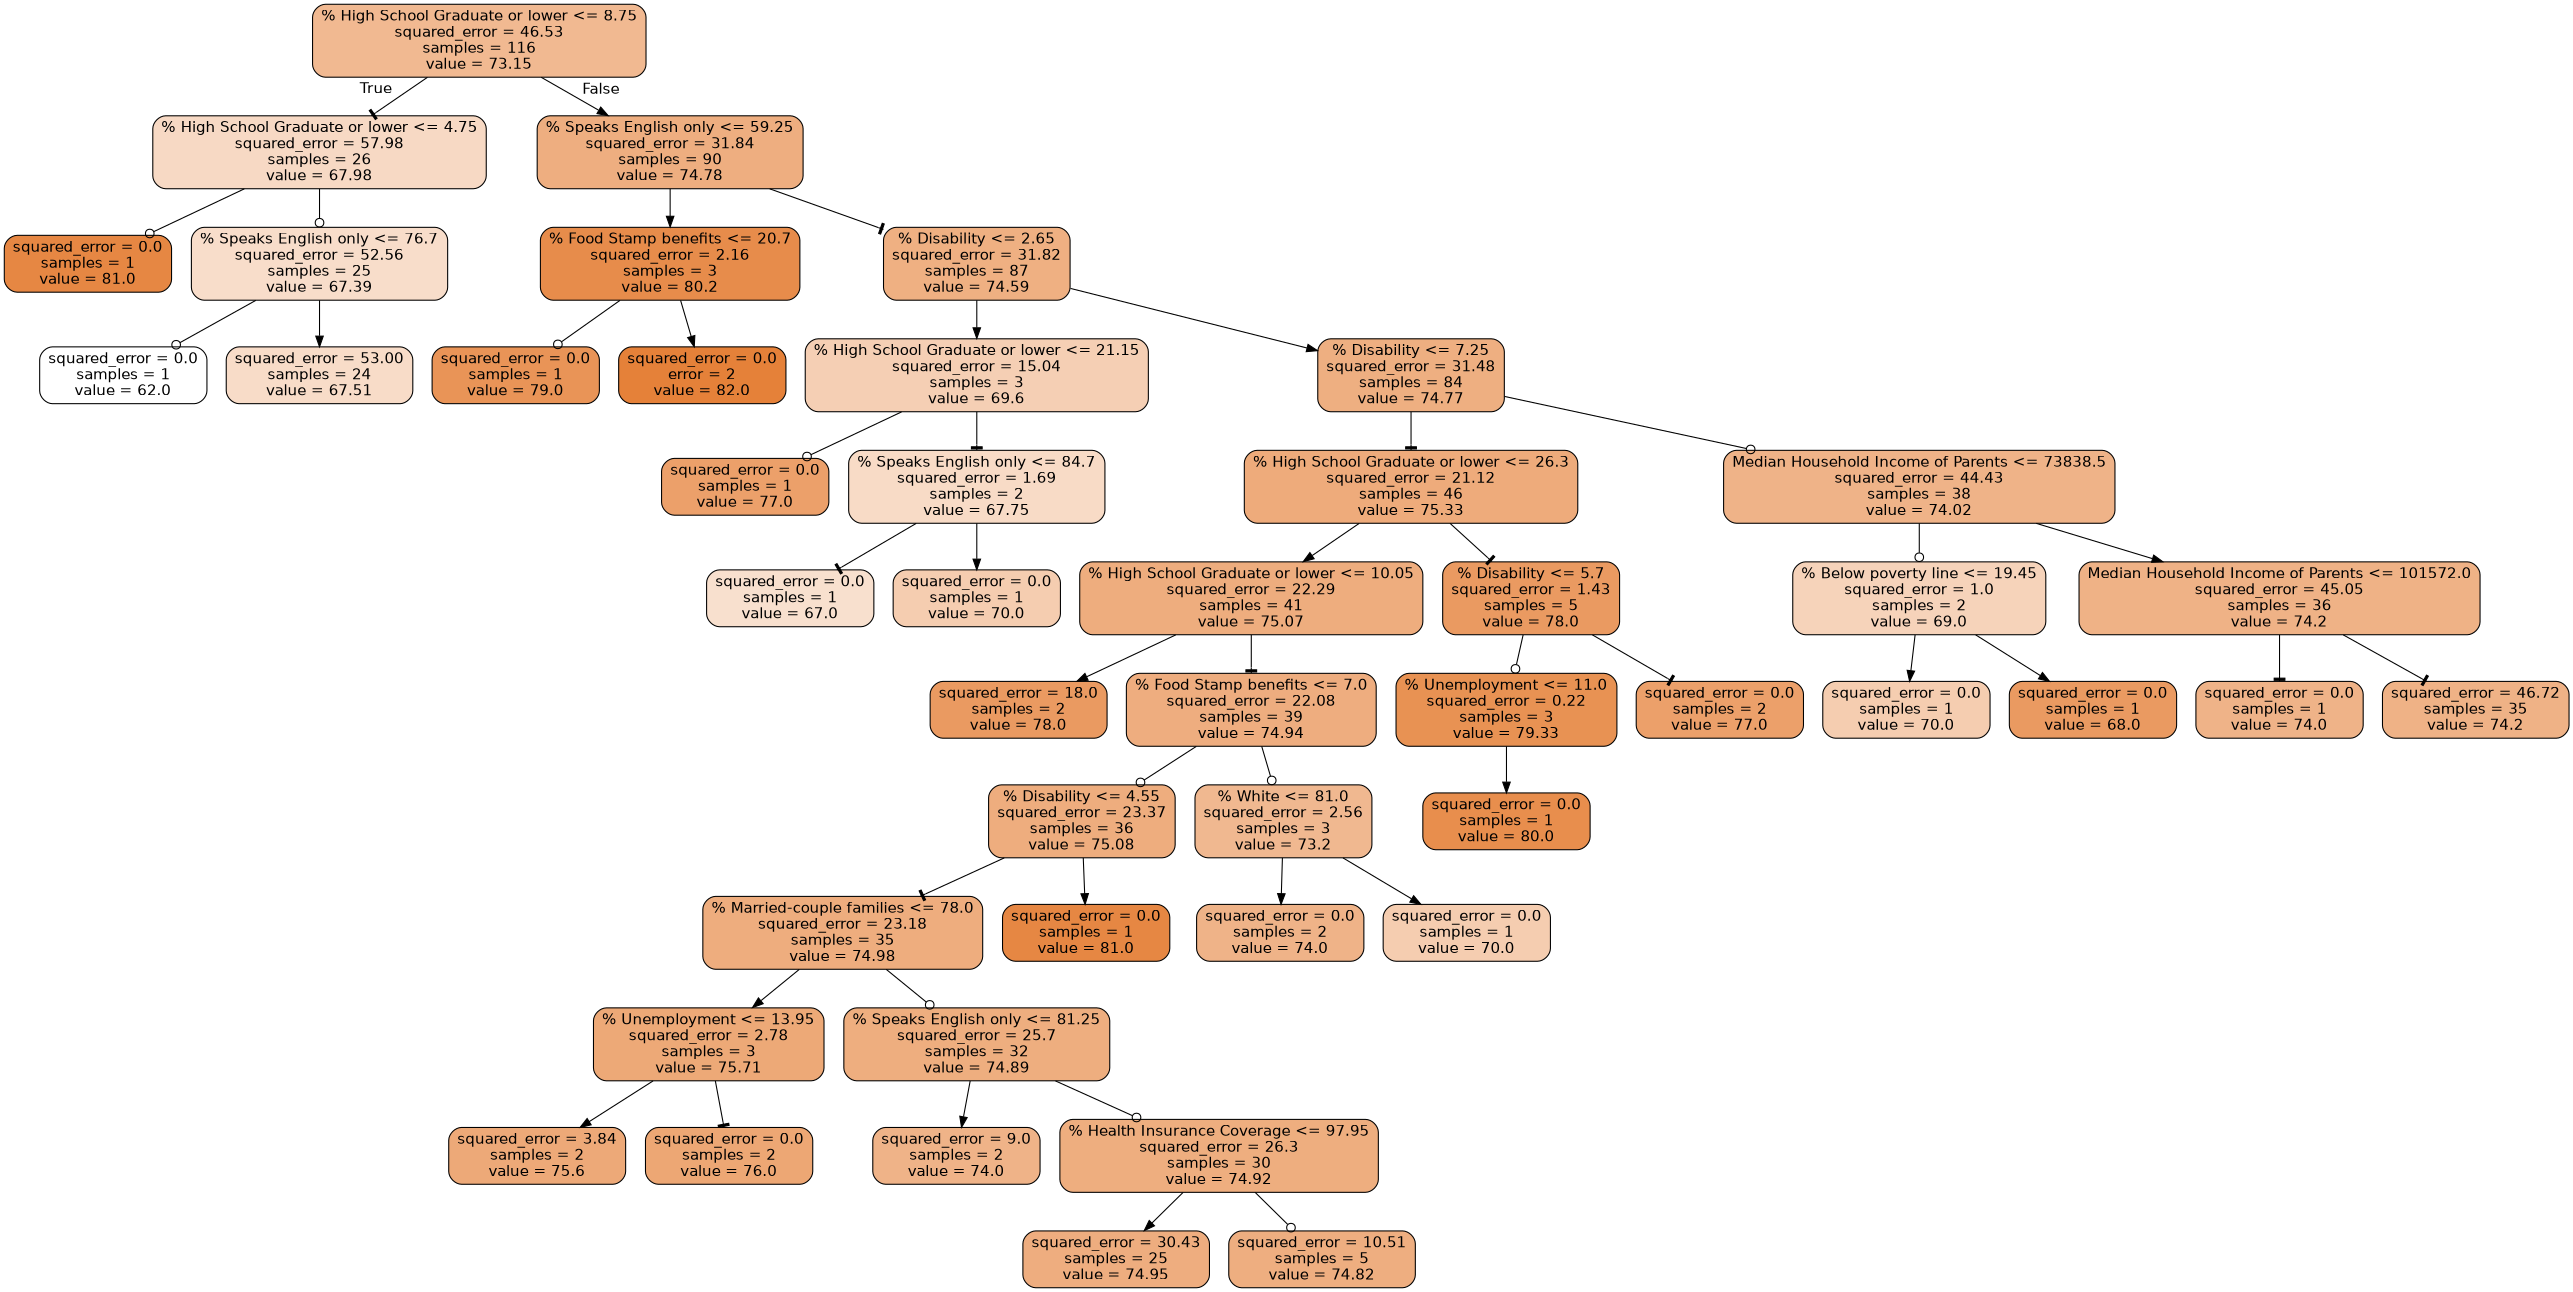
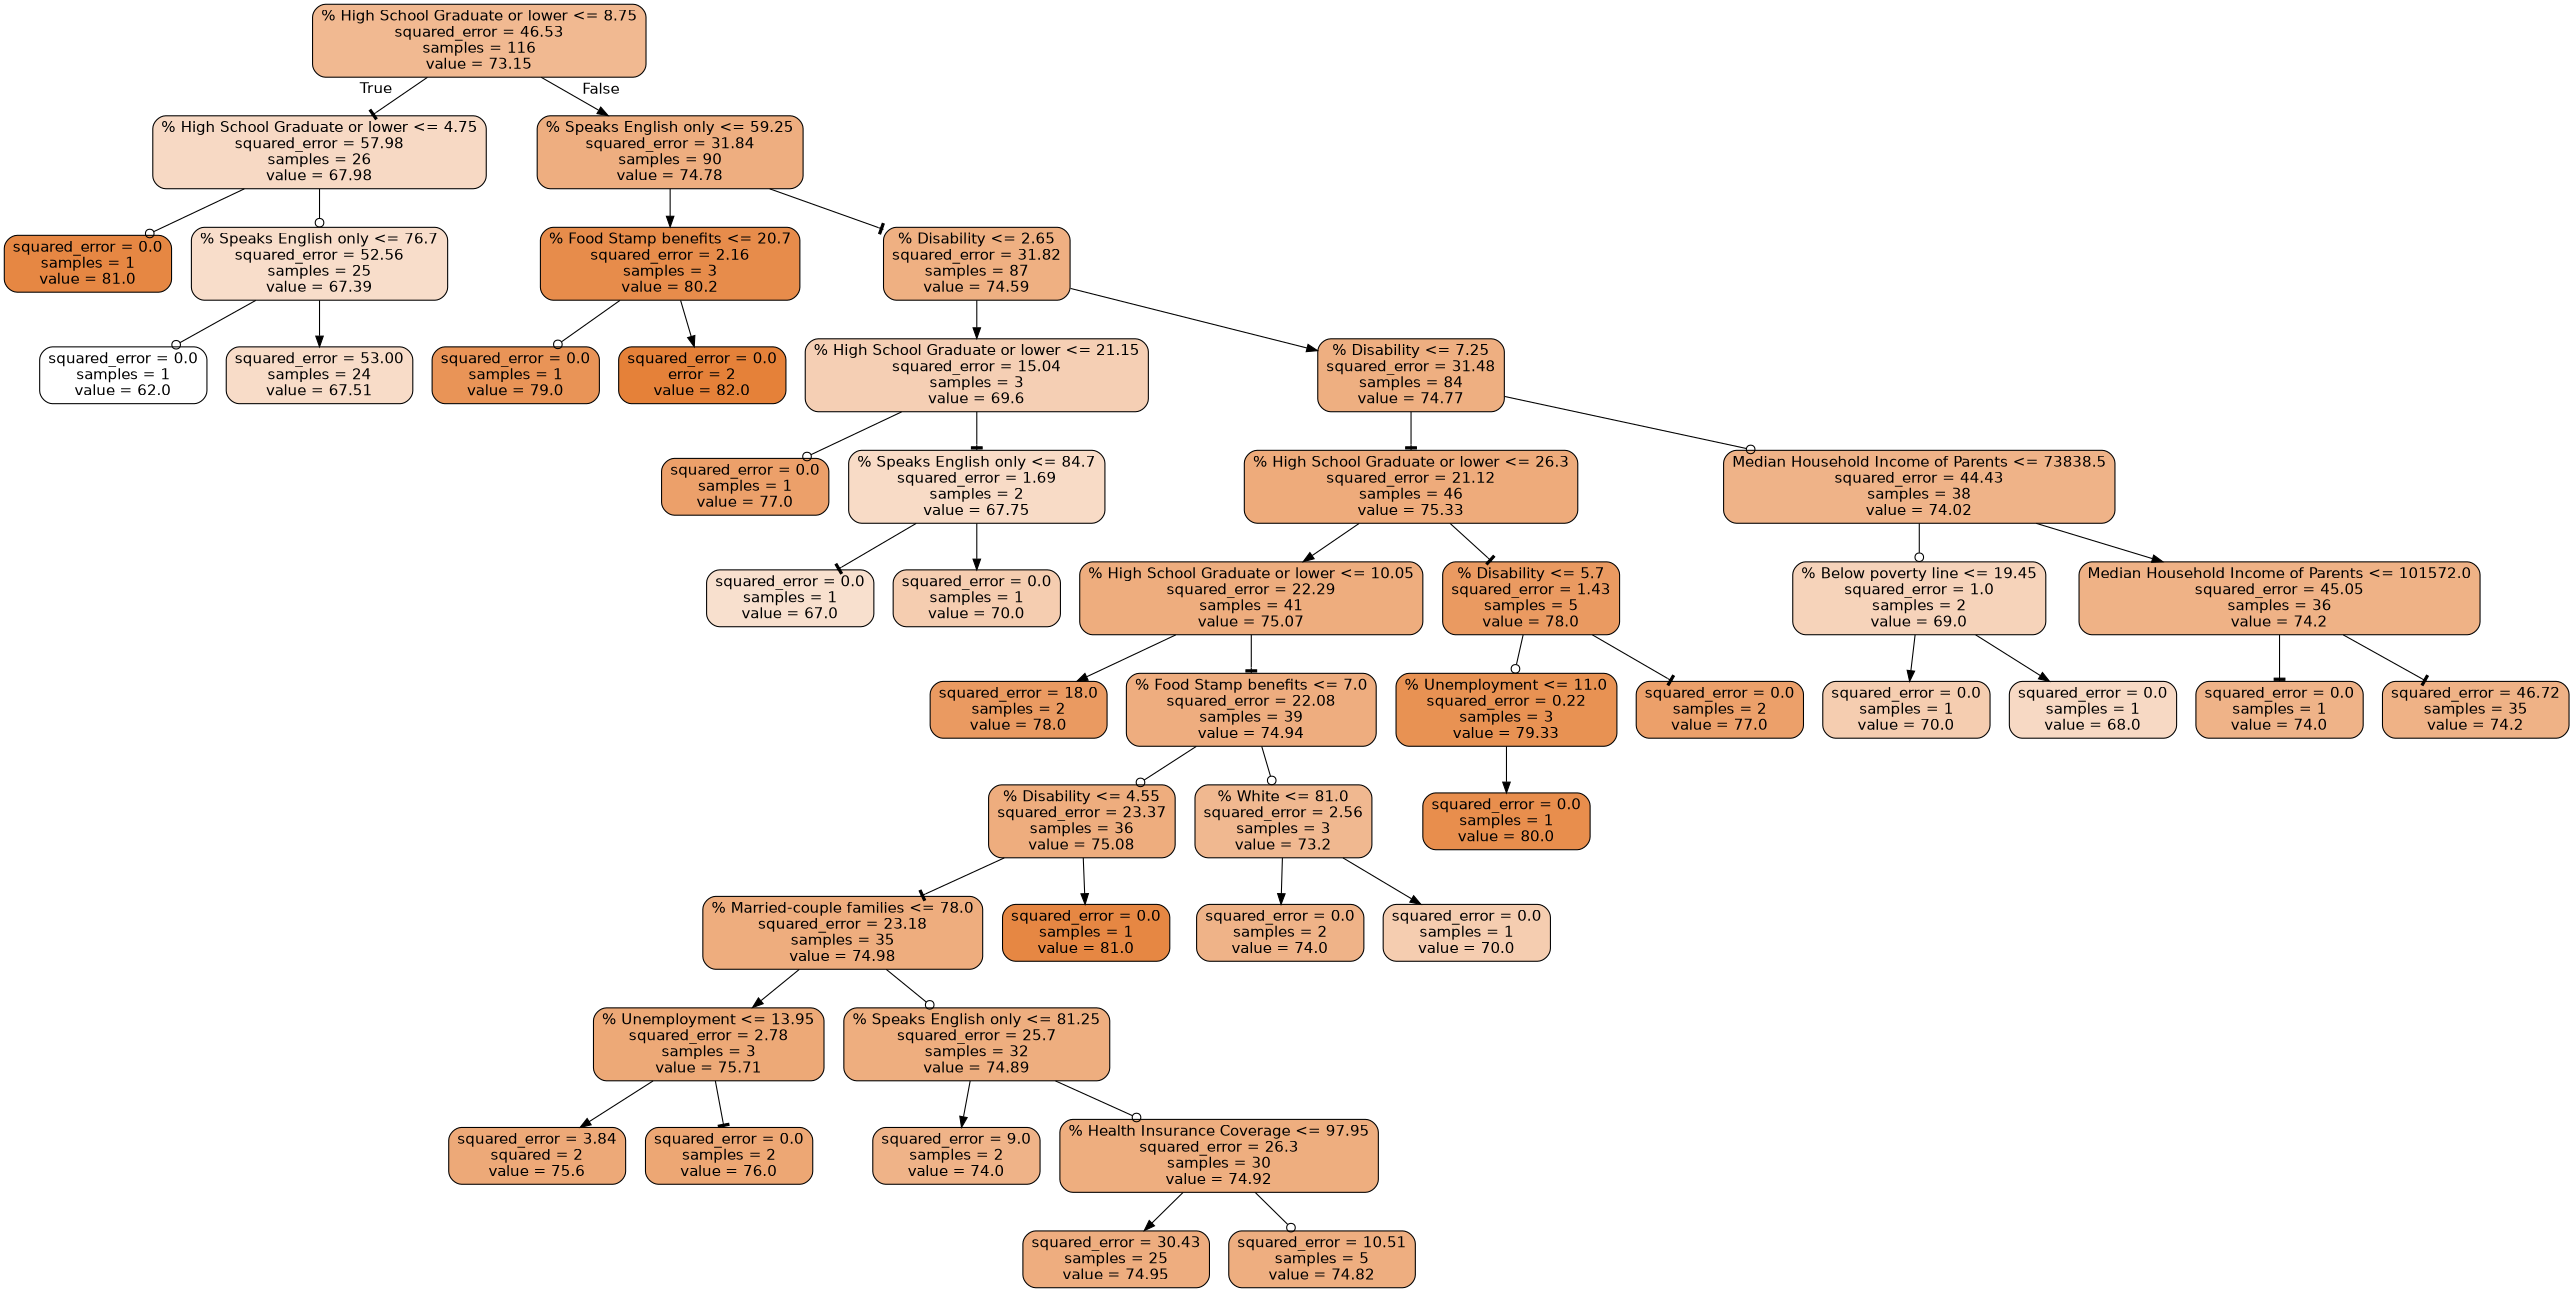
(2093, 710) -> (2093, 710)
(537, 1156) -> (537, 1156)
